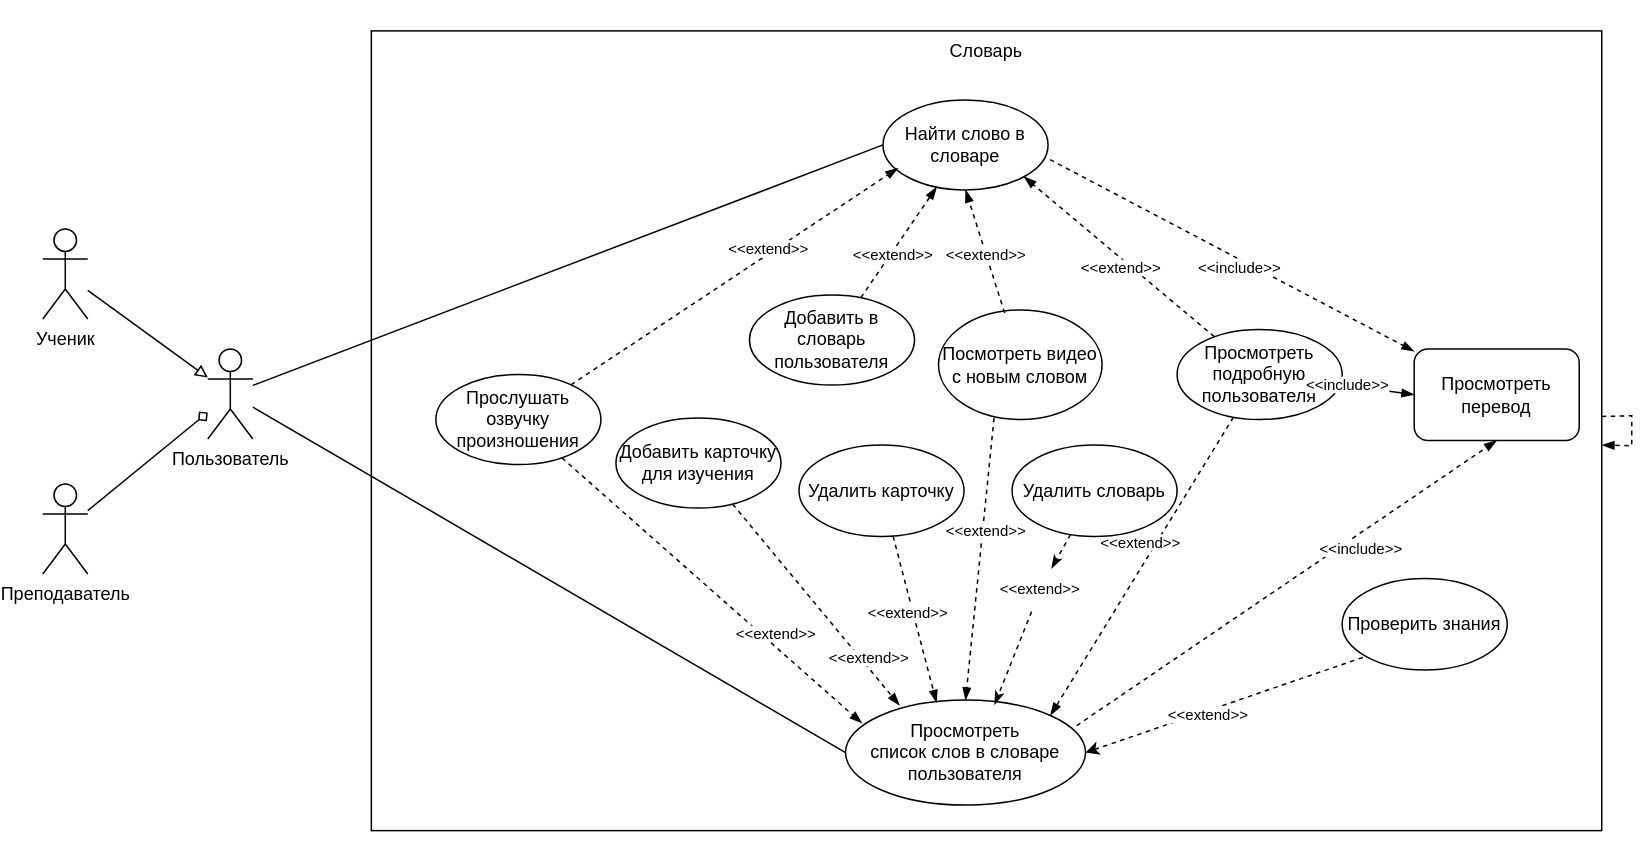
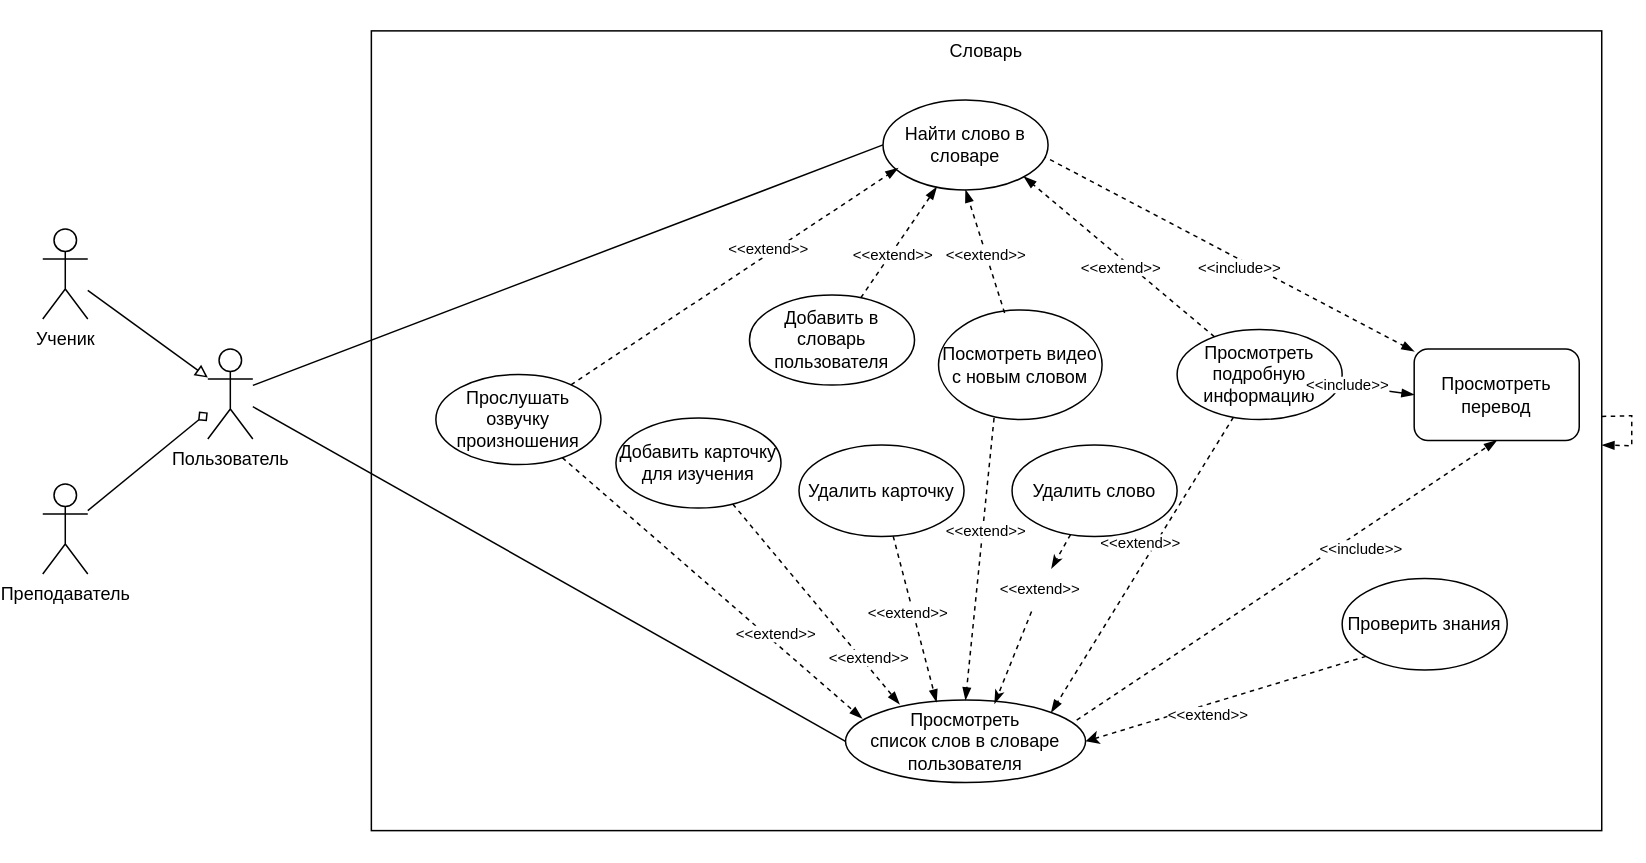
(1259, 374) -> (1259, 374)
(1094, 491) -> (1094, 491)
(965, 752) -> (965, 741)
